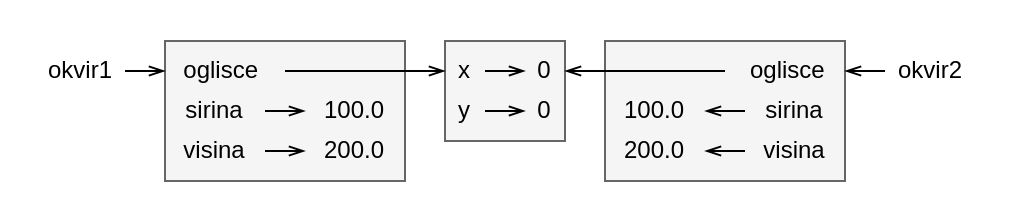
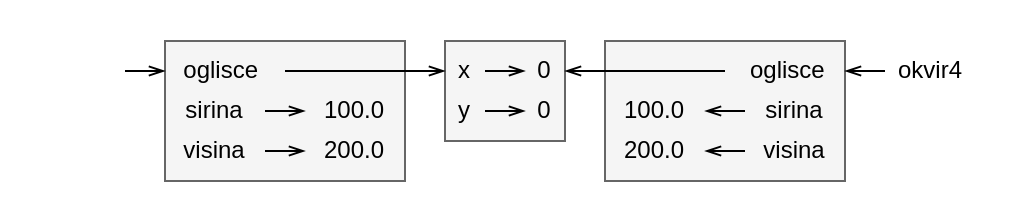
(81, 71) -> none
(931, 71) -> (931, 71)
